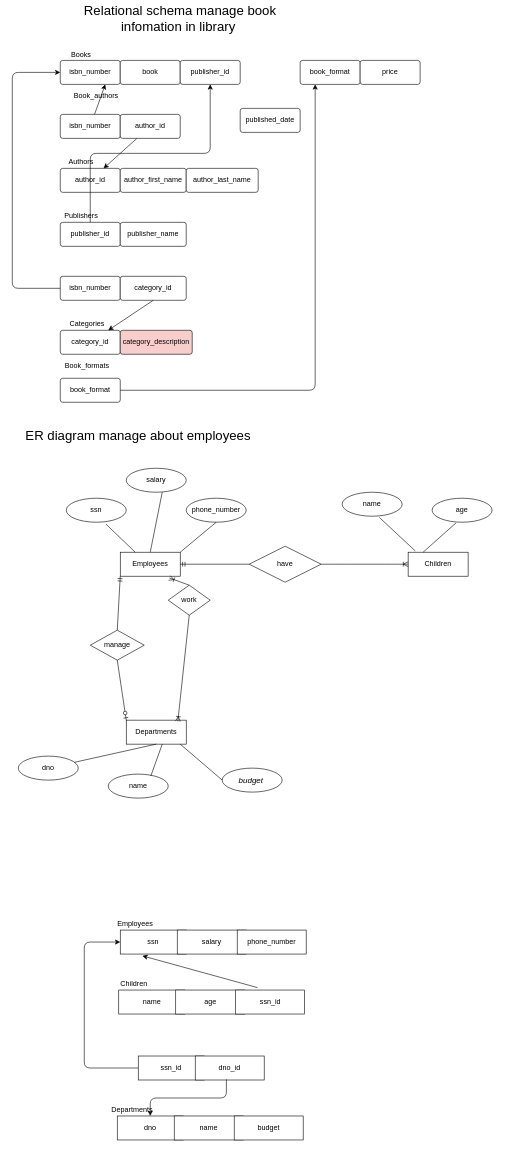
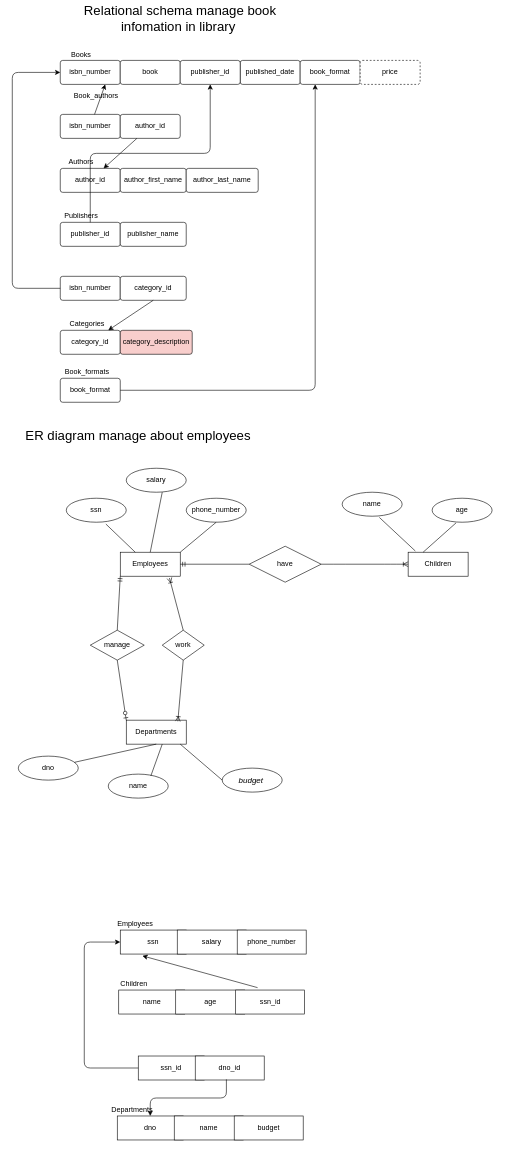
(390, 72) -> (390, 72)
(270, 120) -> (270, 72)
(87, 366) -> (87, 372)
(189, 600) -> (183, 645)
